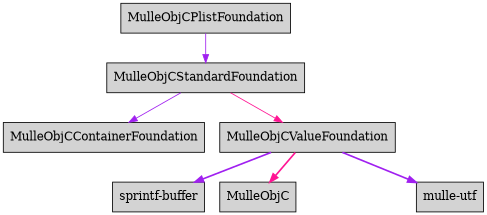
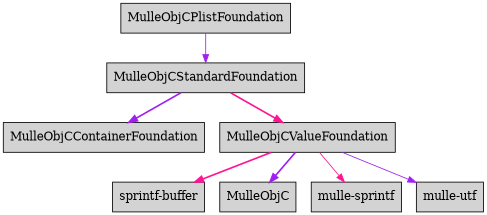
(158, 106) -> (158, 106)
(253, 106) -> (253, 106)
(285, 164) -> (285, 164)
(237, 166) -> (237, 166)
(375, 166) -> (375, 166)
none -> (356, 197)
